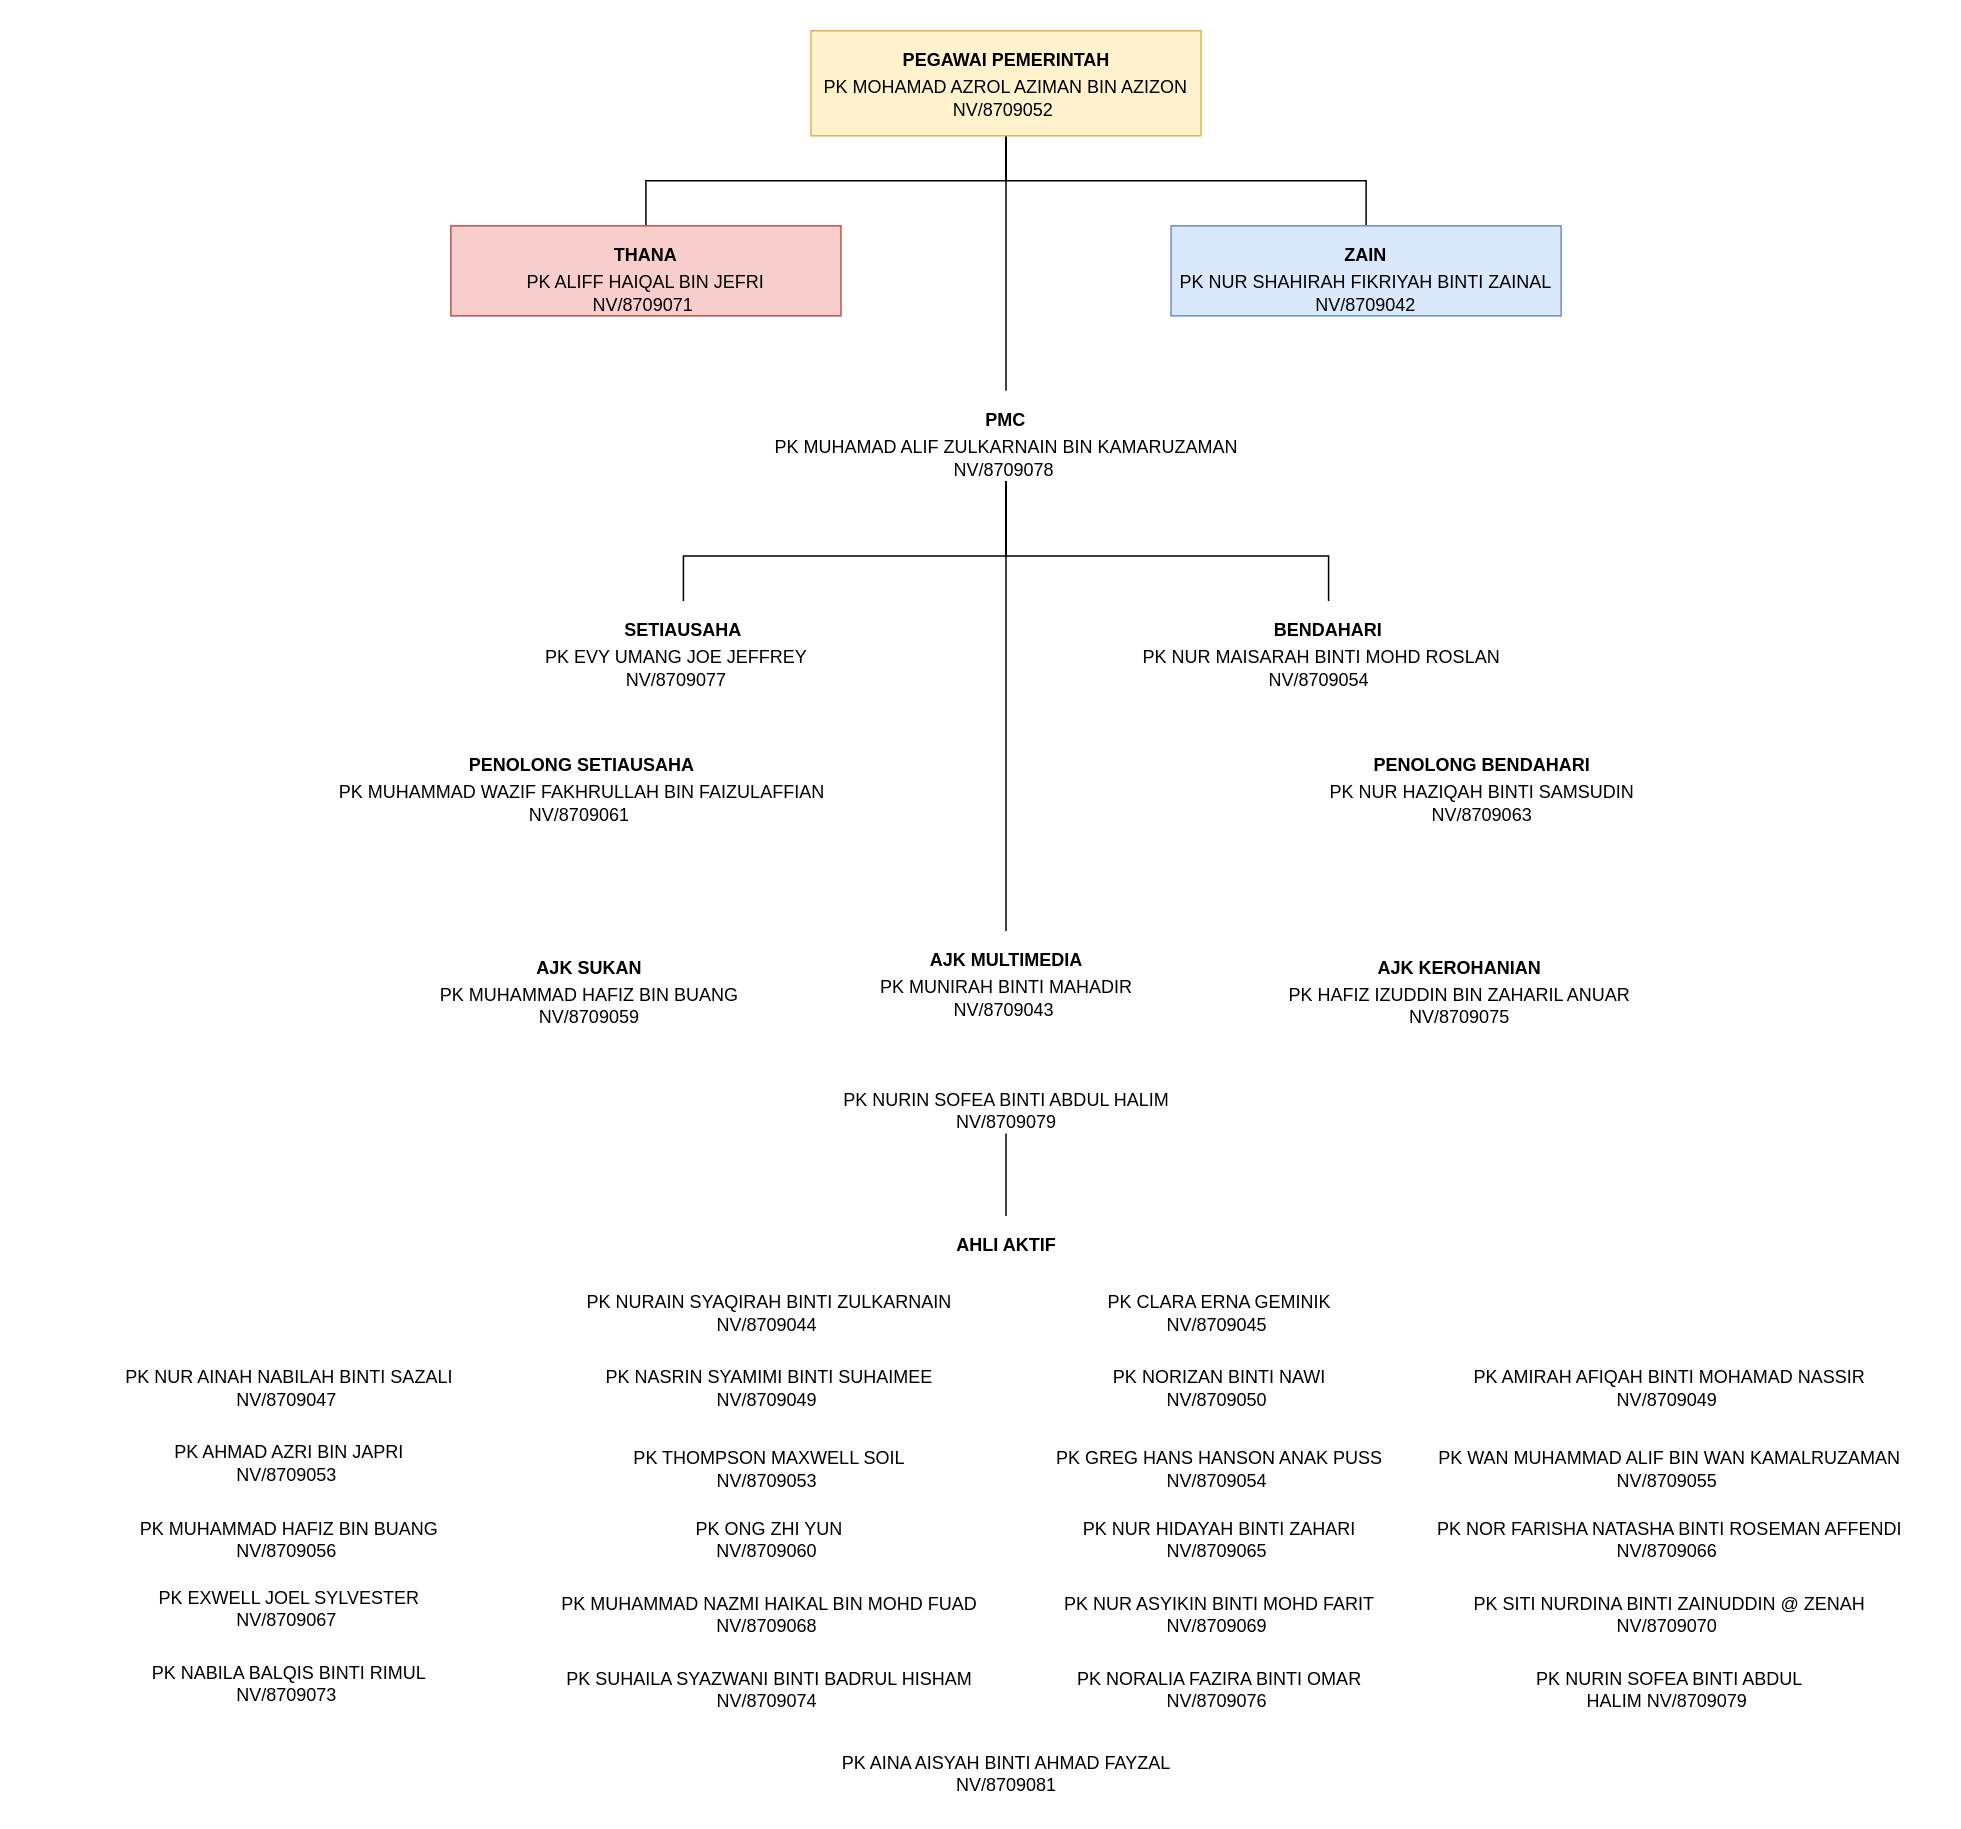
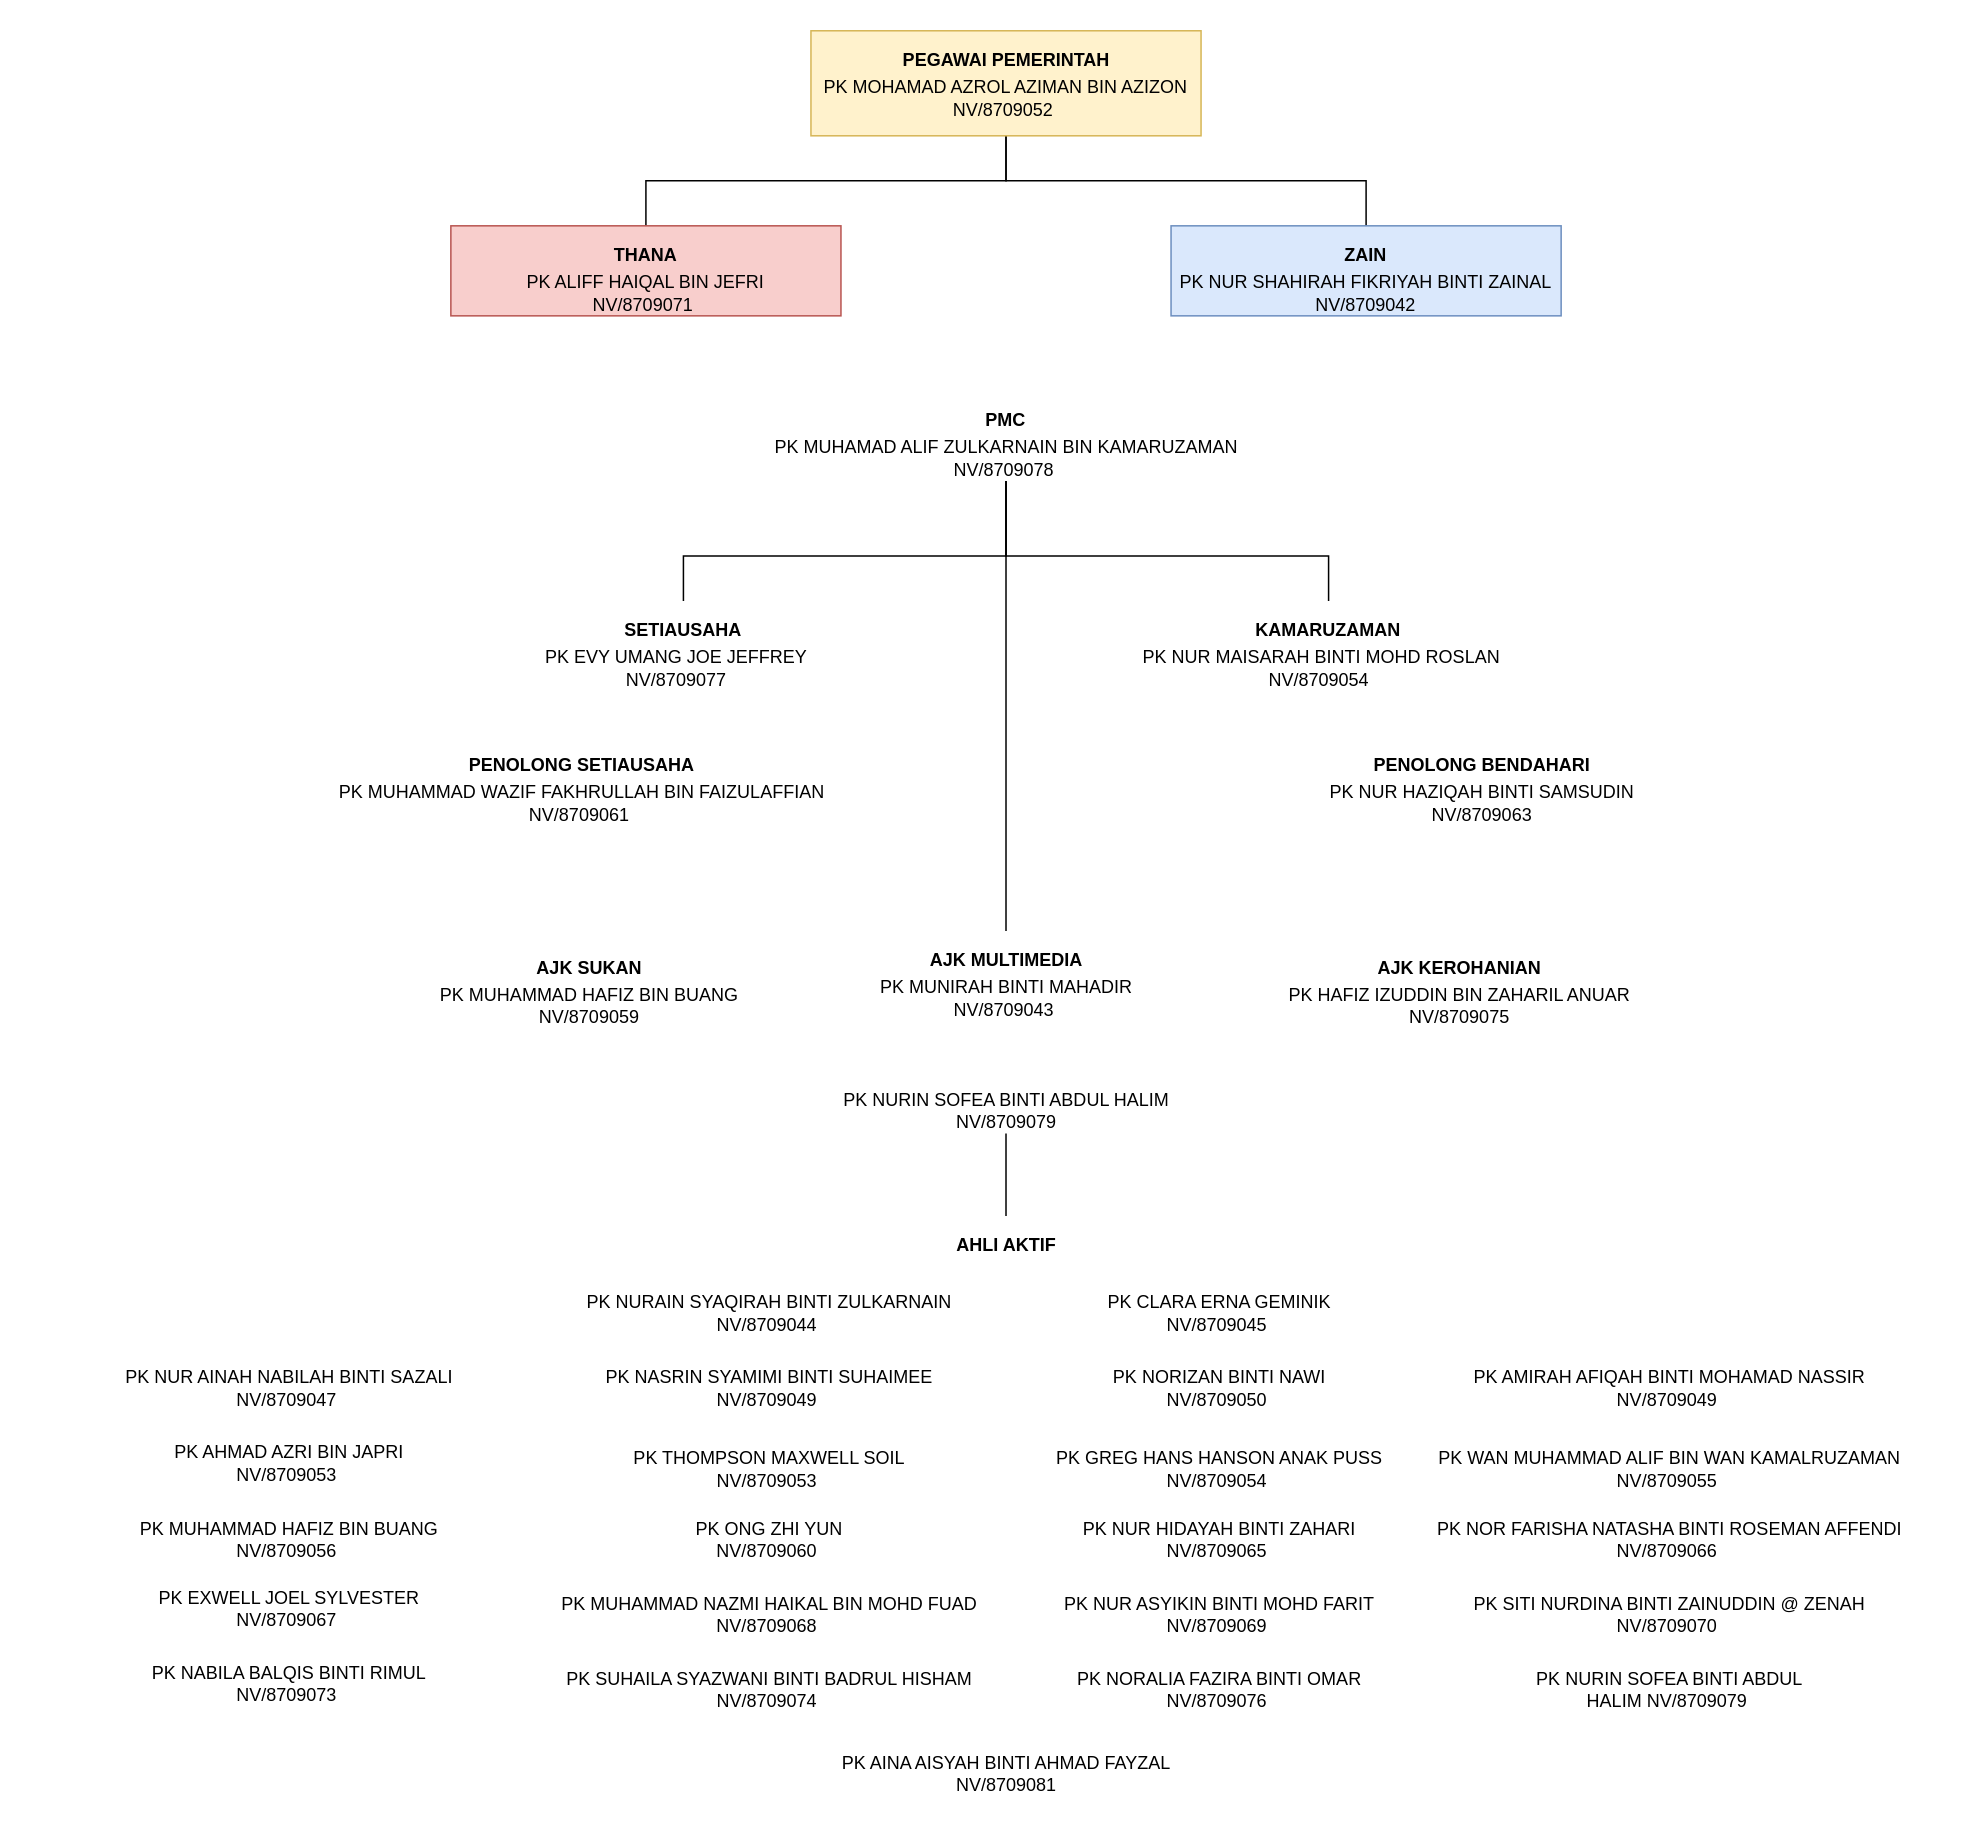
(1006, 287) -> none
(1328, 631) -> (1328, 631)
